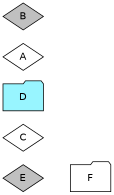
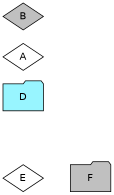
(23, 138) -> none
(23, 178) -> (23, 178)
(91, 178) -> (91, 178)
